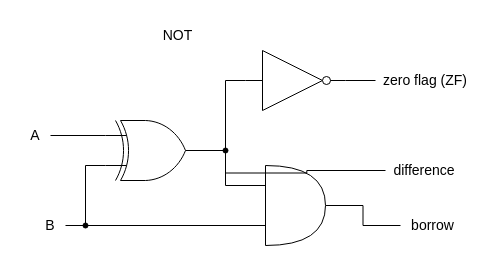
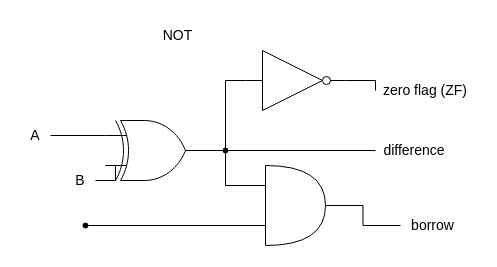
(426, 81) -> (426, 91)
(424, 171) -> (414, 151)
(51, 226) -> (81, 181)
